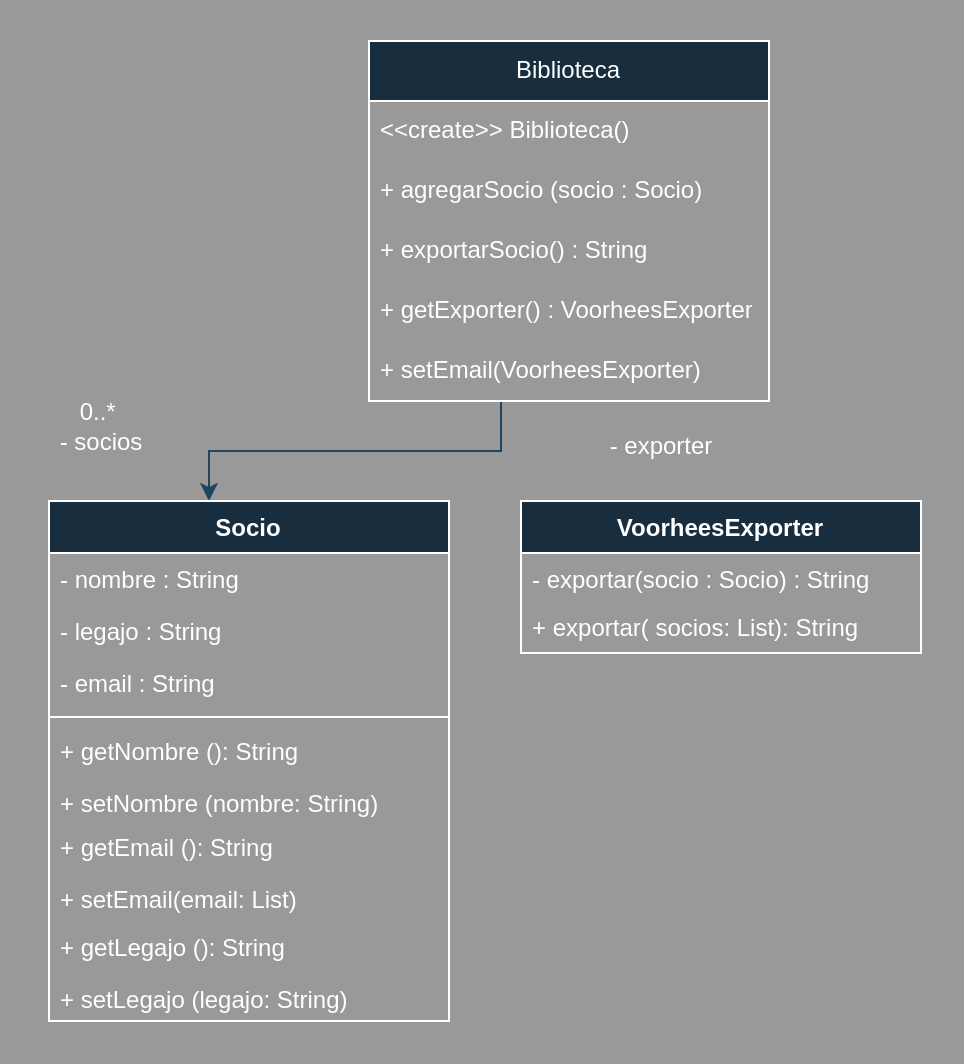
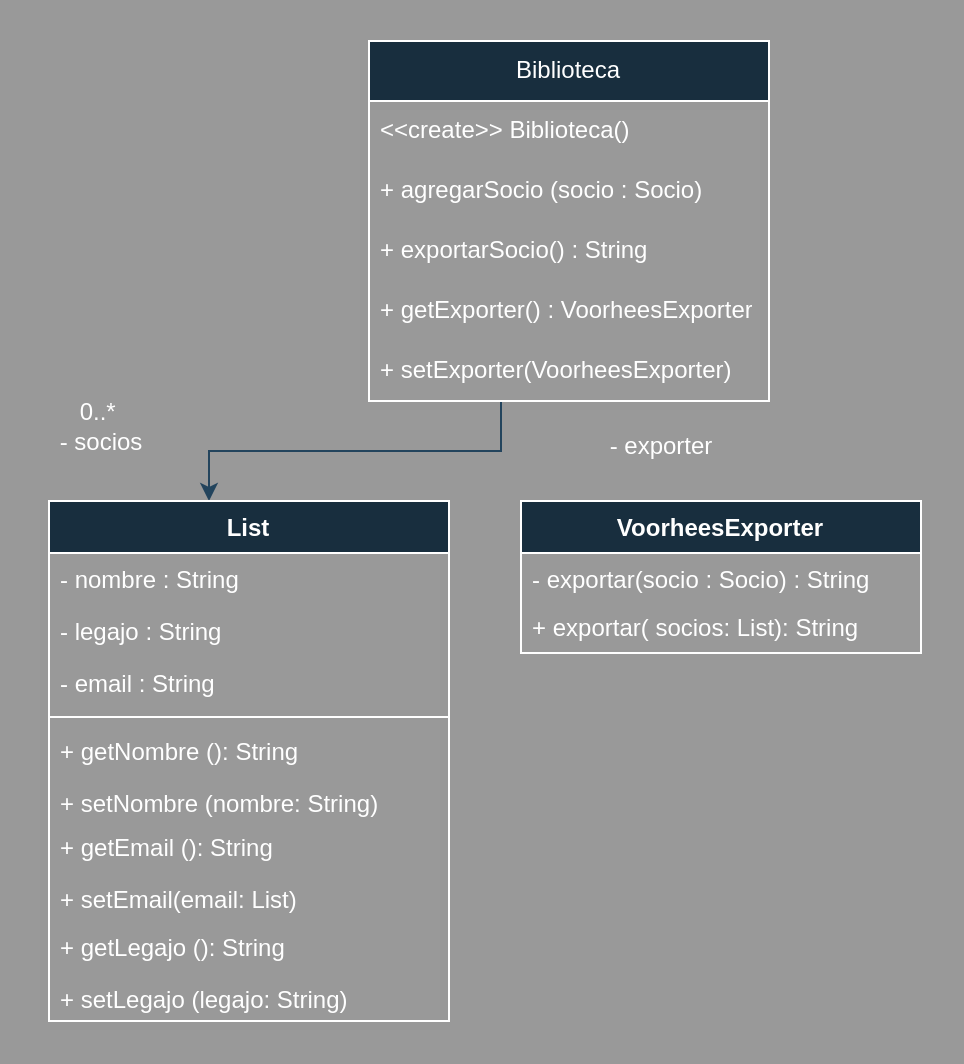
(560, 371) -> (571, 371)
(249, 529) -> (249, 529)
